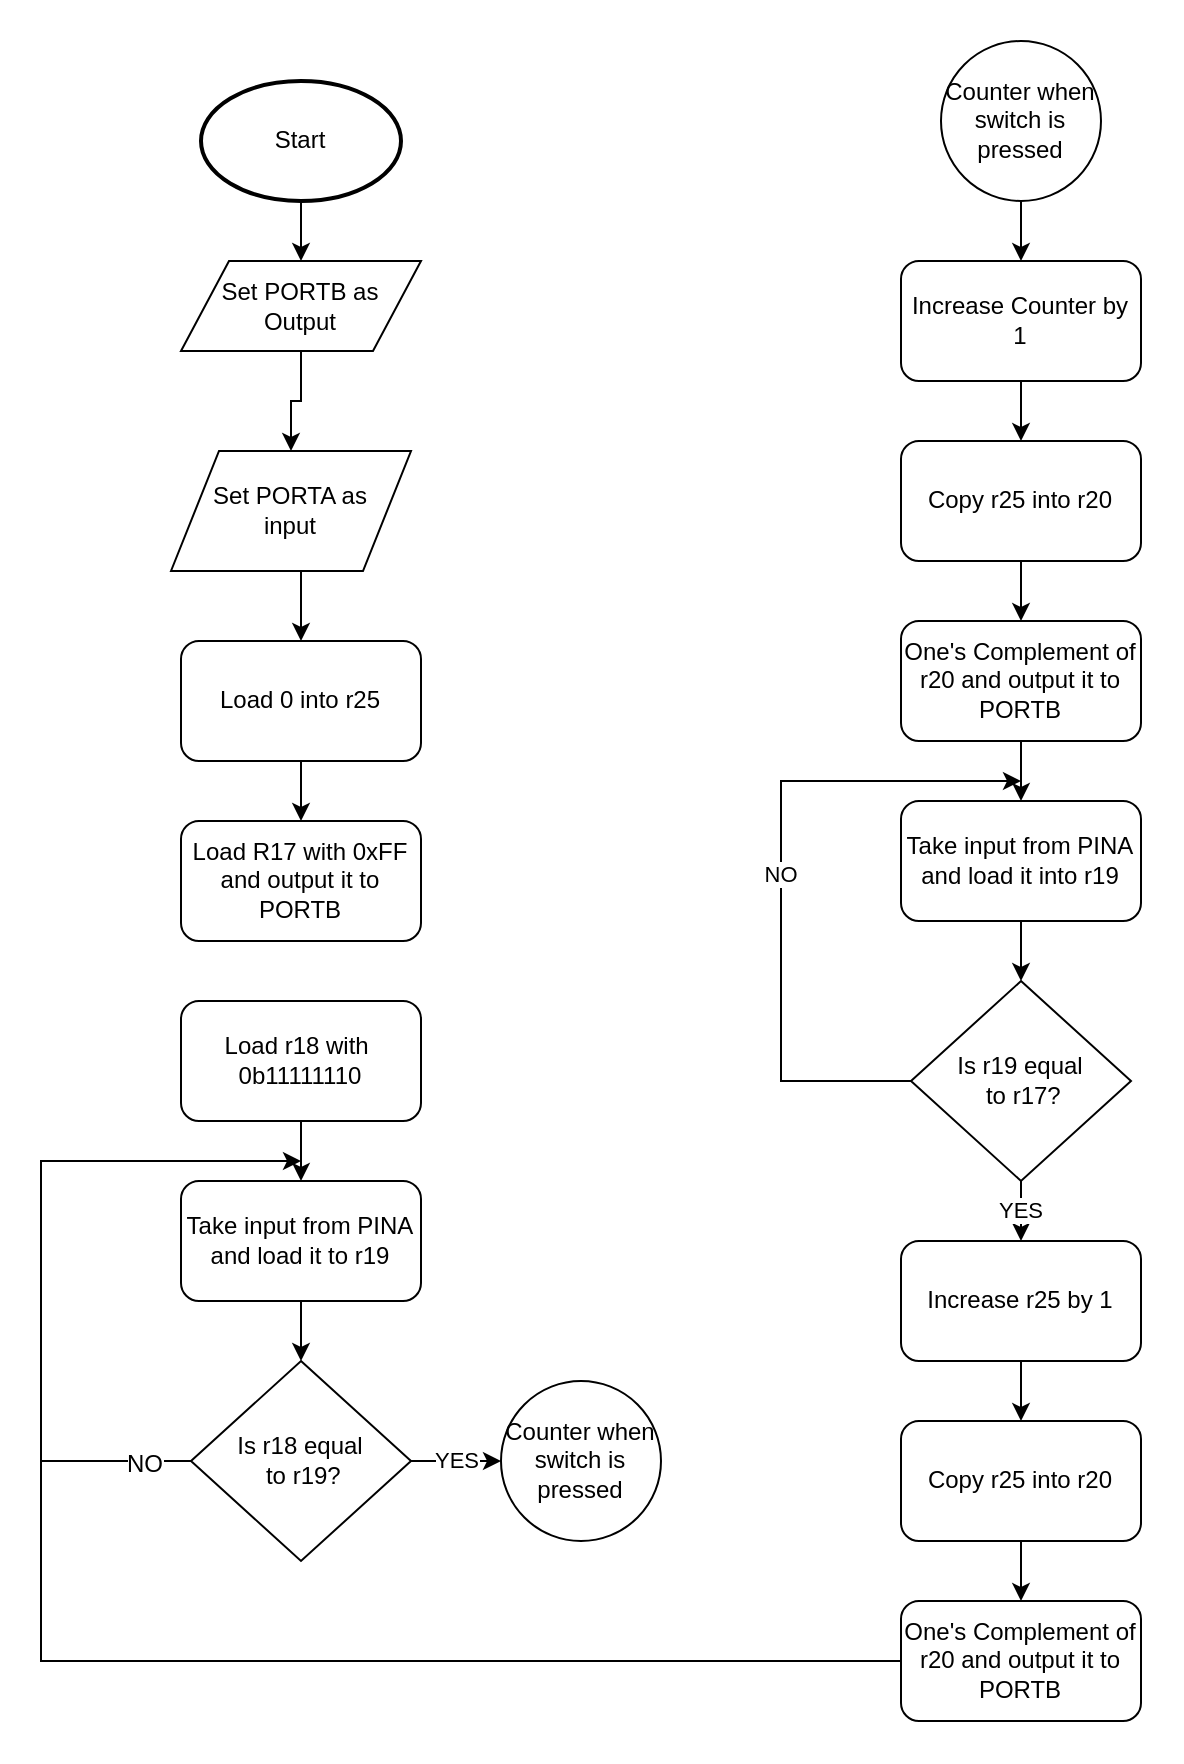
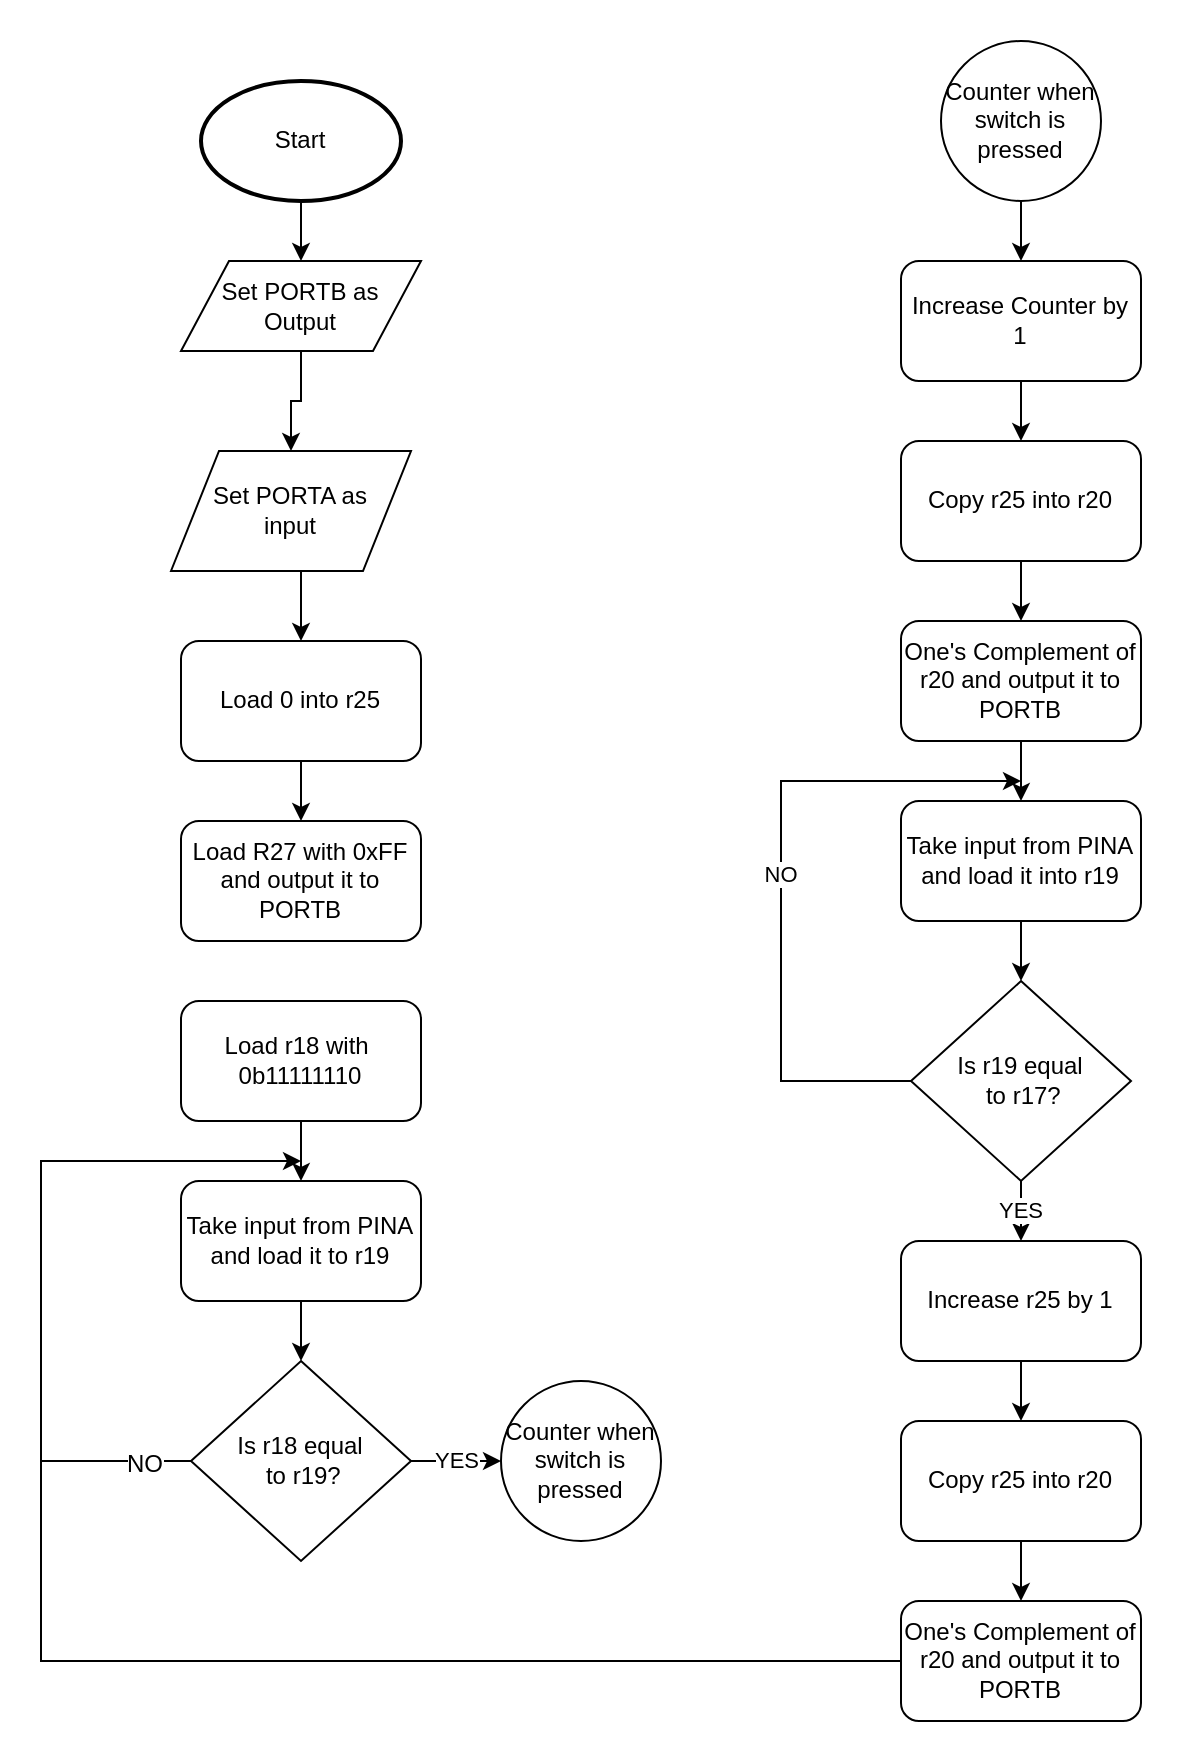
(301, 881) -> (301, 881)
